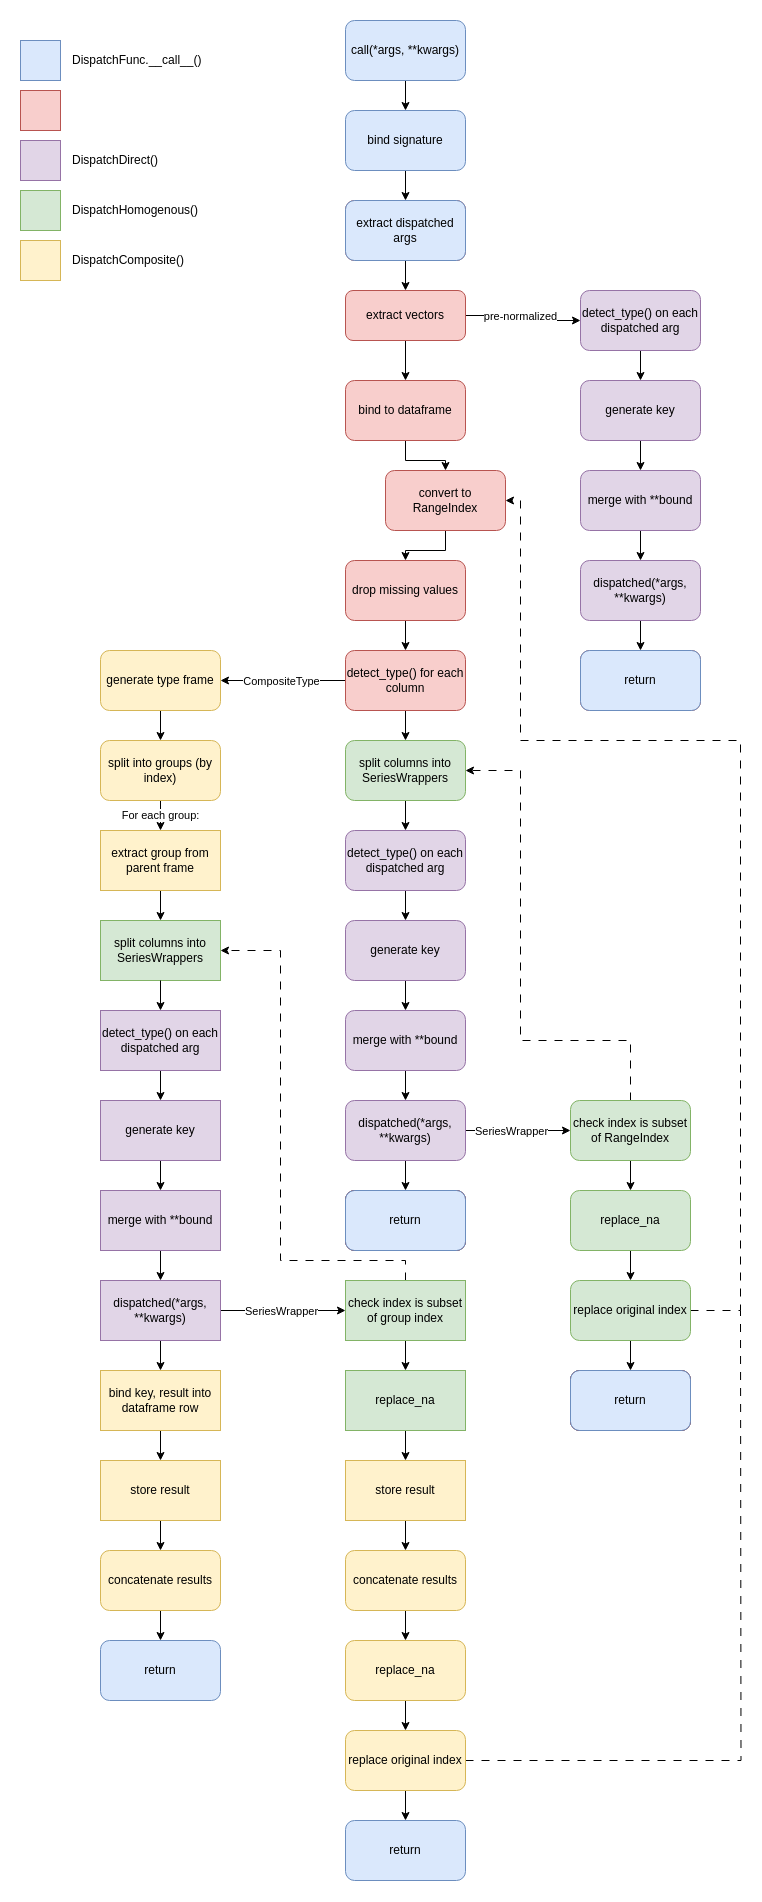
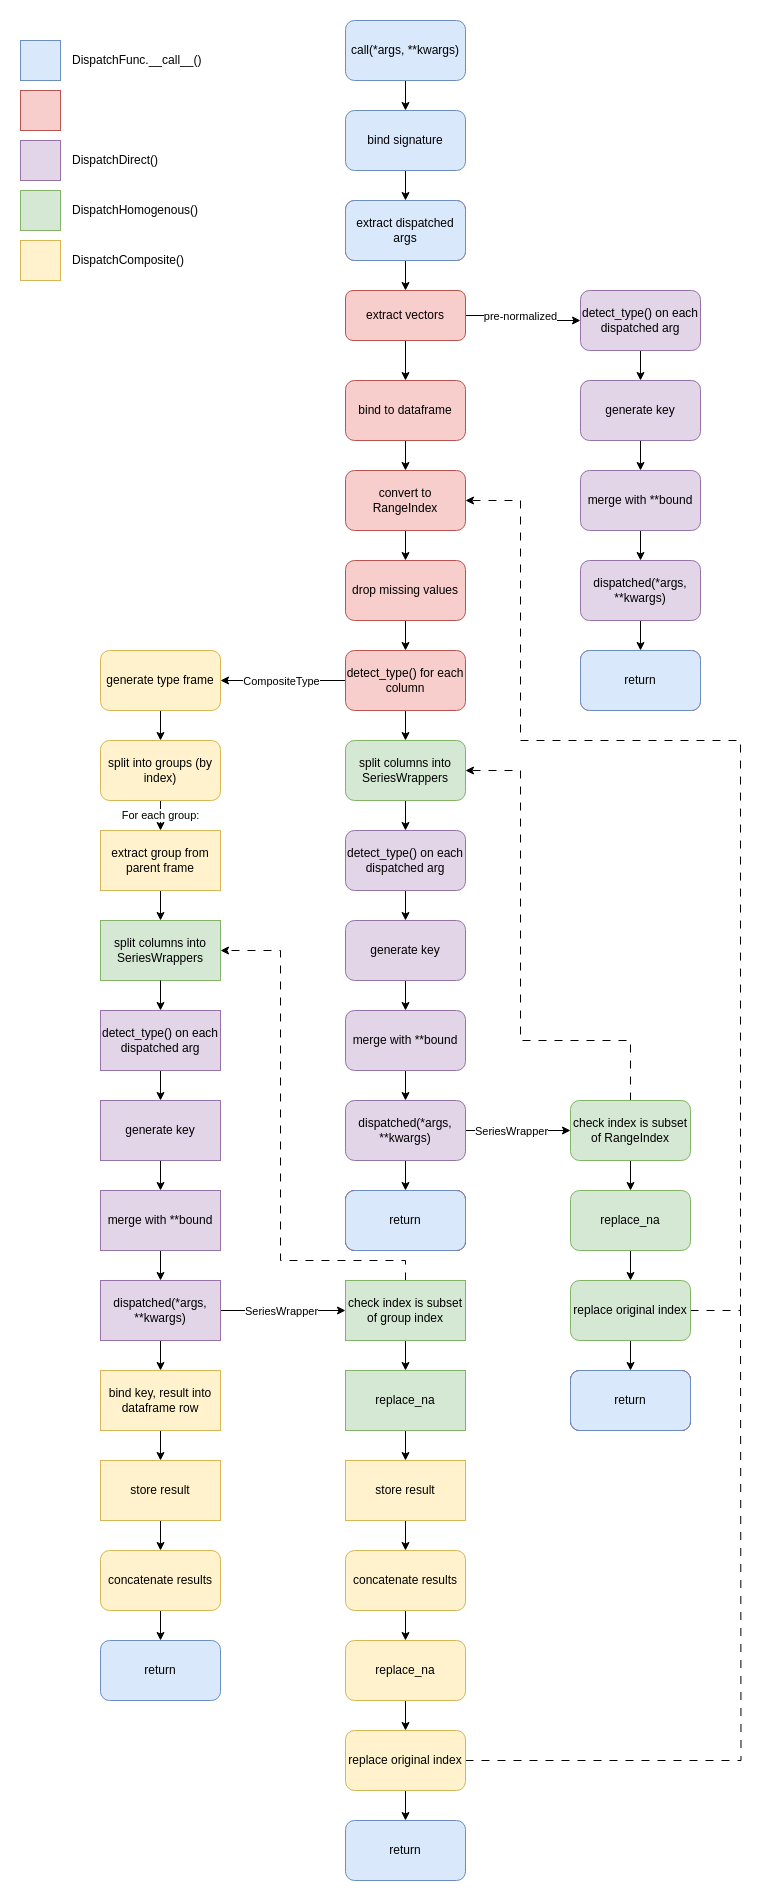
(446, 501) -> (406, 501)
